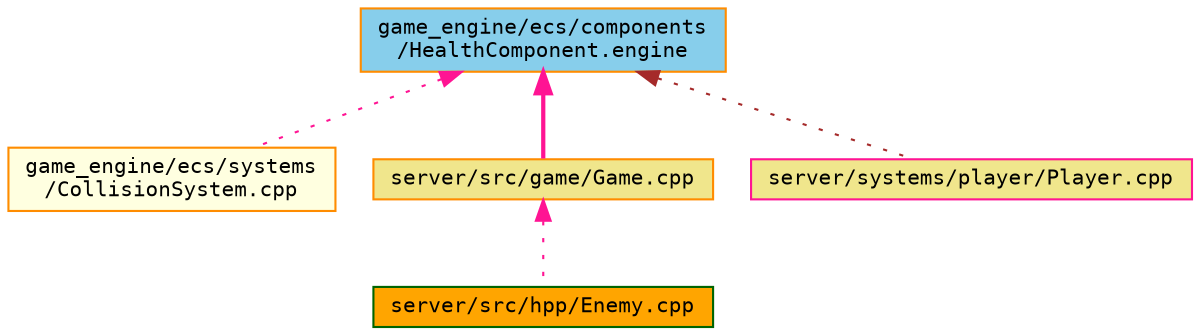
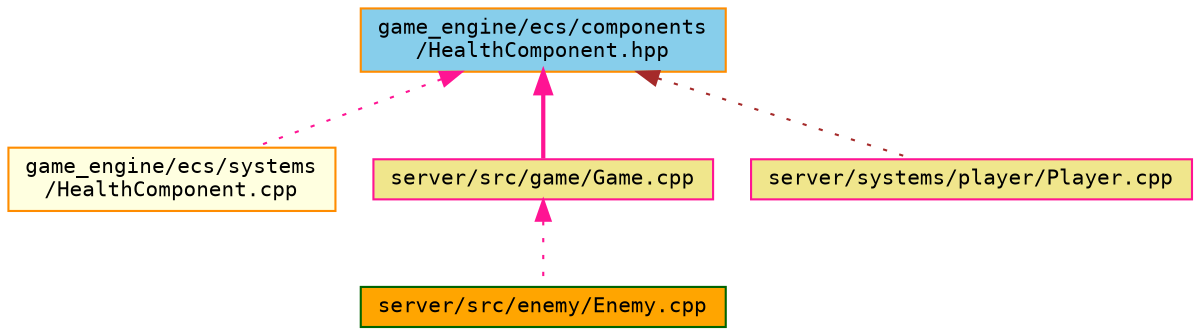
(543, 40) -> (543, 40)
(172, 179) -> (172, 179)
(543, 179) -> (543, 179)
(543, 307) -> (543, 307)
